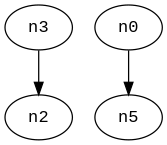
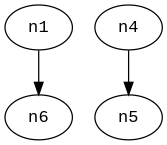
(39, 27) -> (39, 27)
(129, 27) -> (129, 27)
(39, 117) -> (39, 117)
